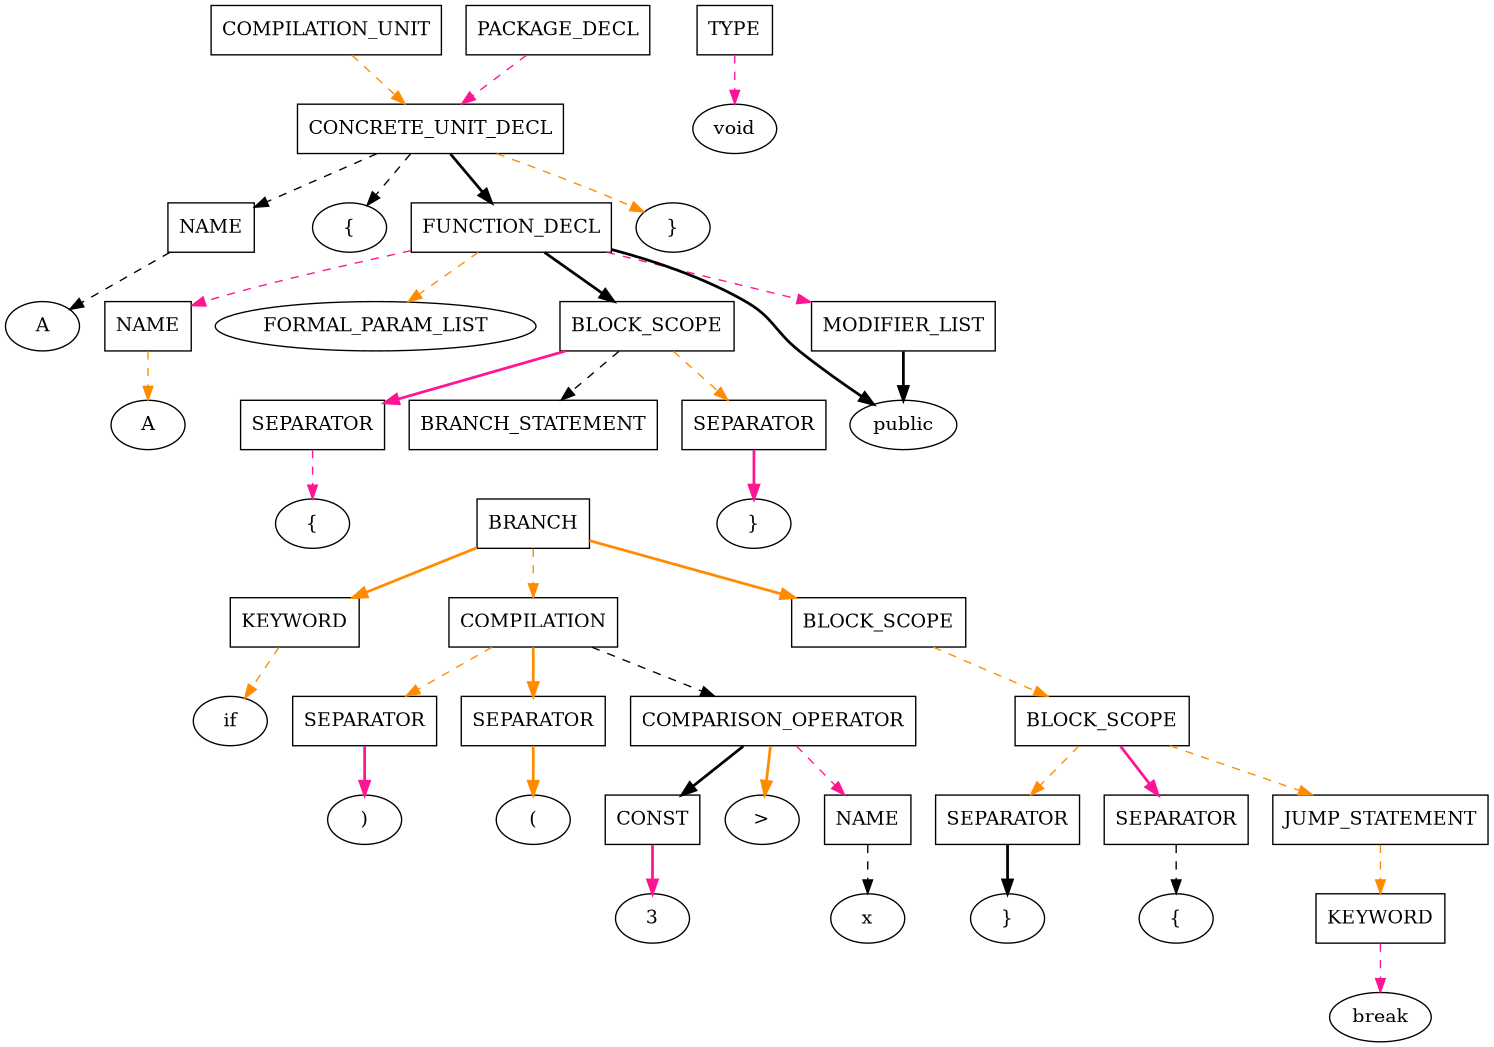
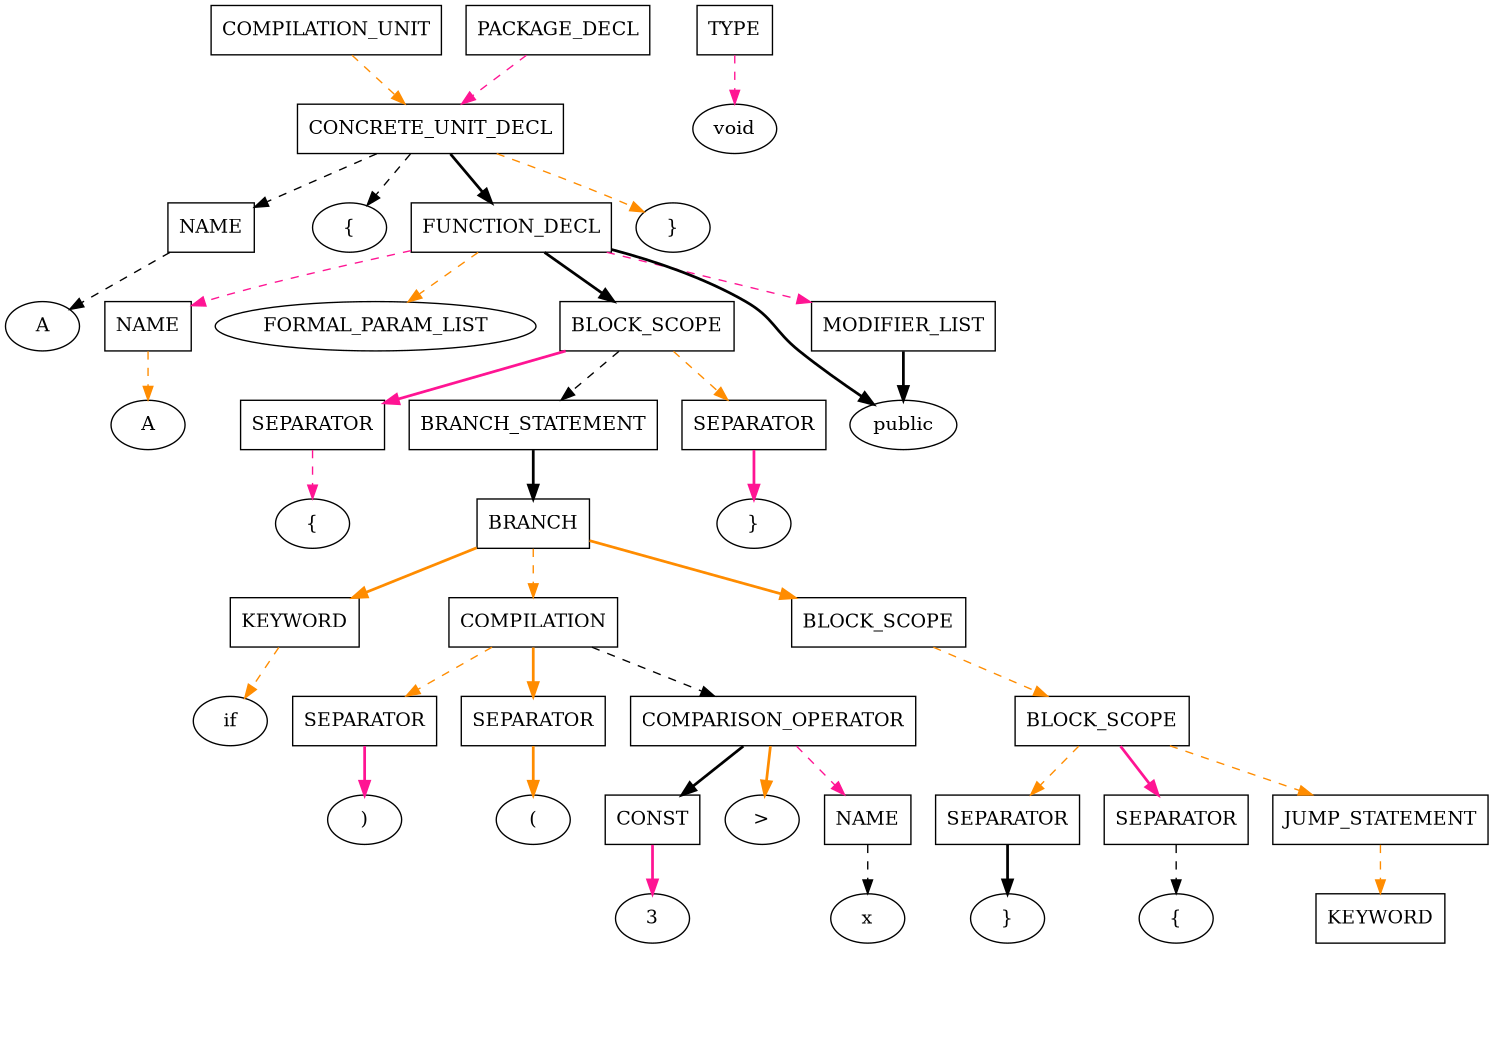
none -> (533, 468)
(1380, 1017) -> none
